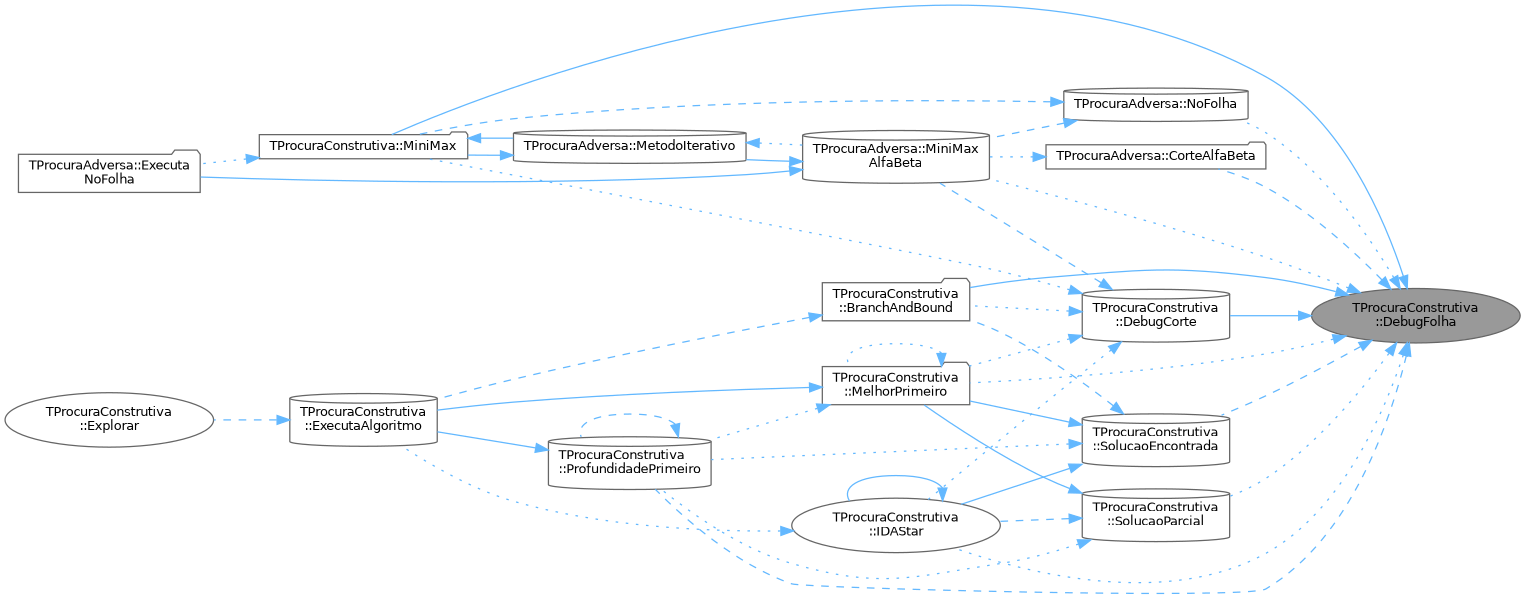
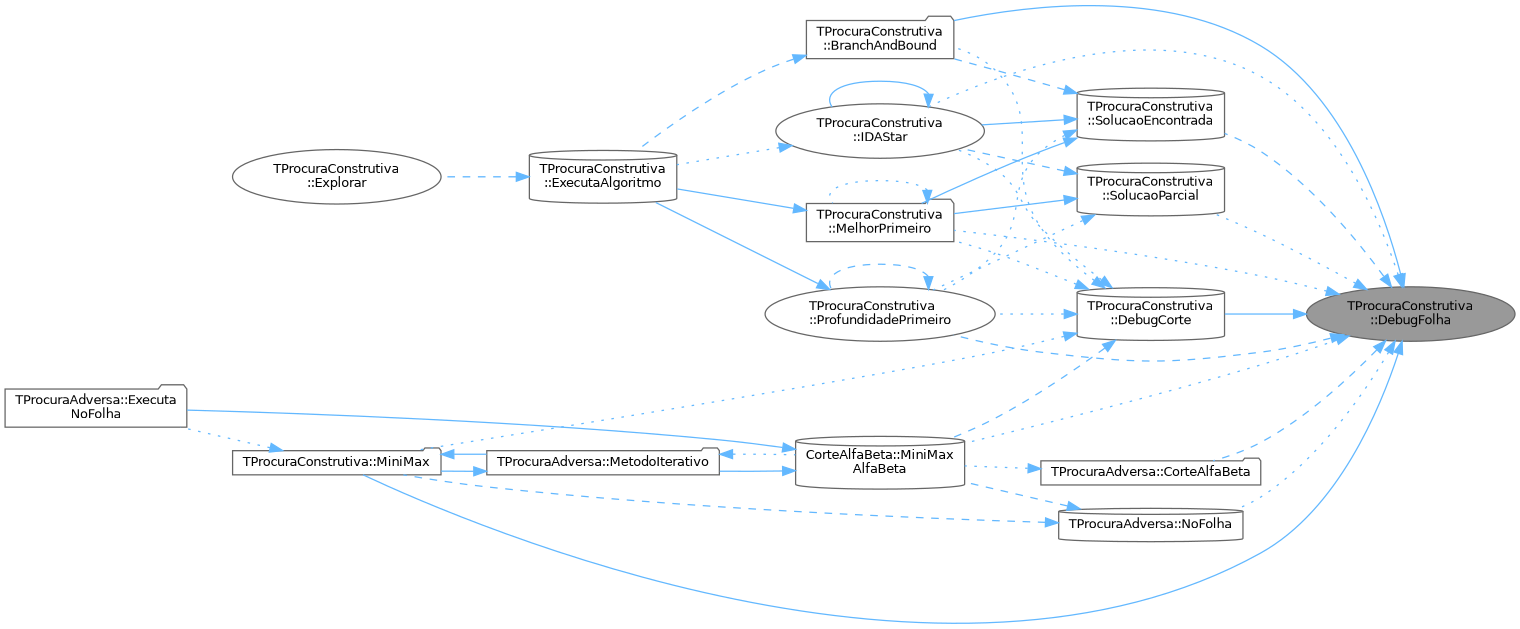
(630, 147) -> (603, 463)
(896, 157) -> (880, 463)
(764, 424) -> (1030, 314)
(630, 463) -> (880, 314)
